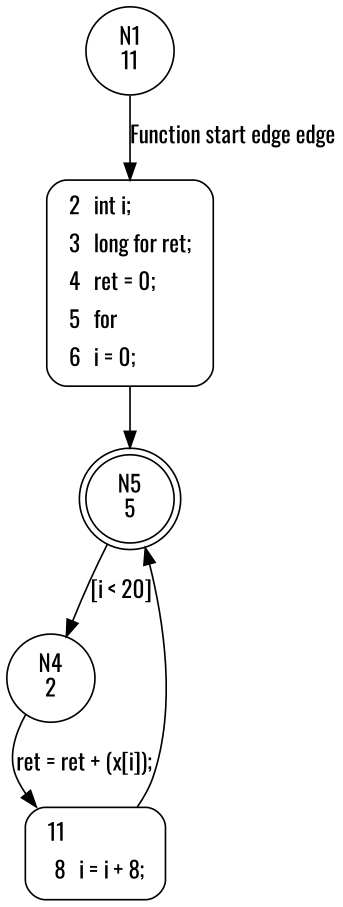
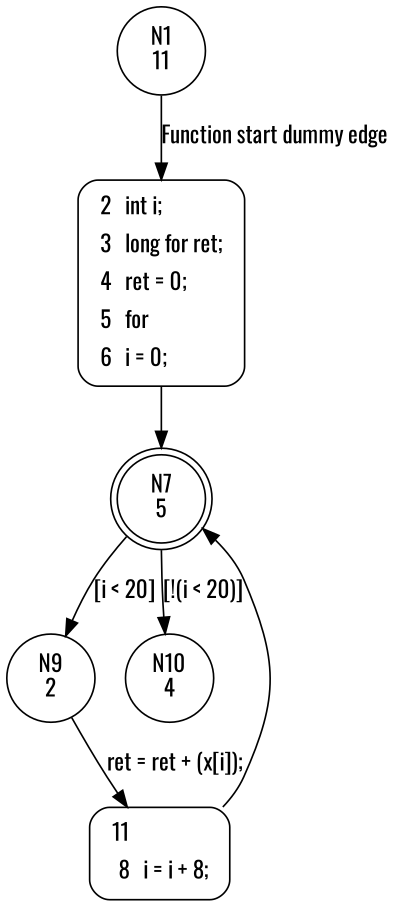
(233, 137) -> (275, 137)
(130, 499) -> (161, 499)
(51, 678) -> (51, 678)
none -> (170, 678)
